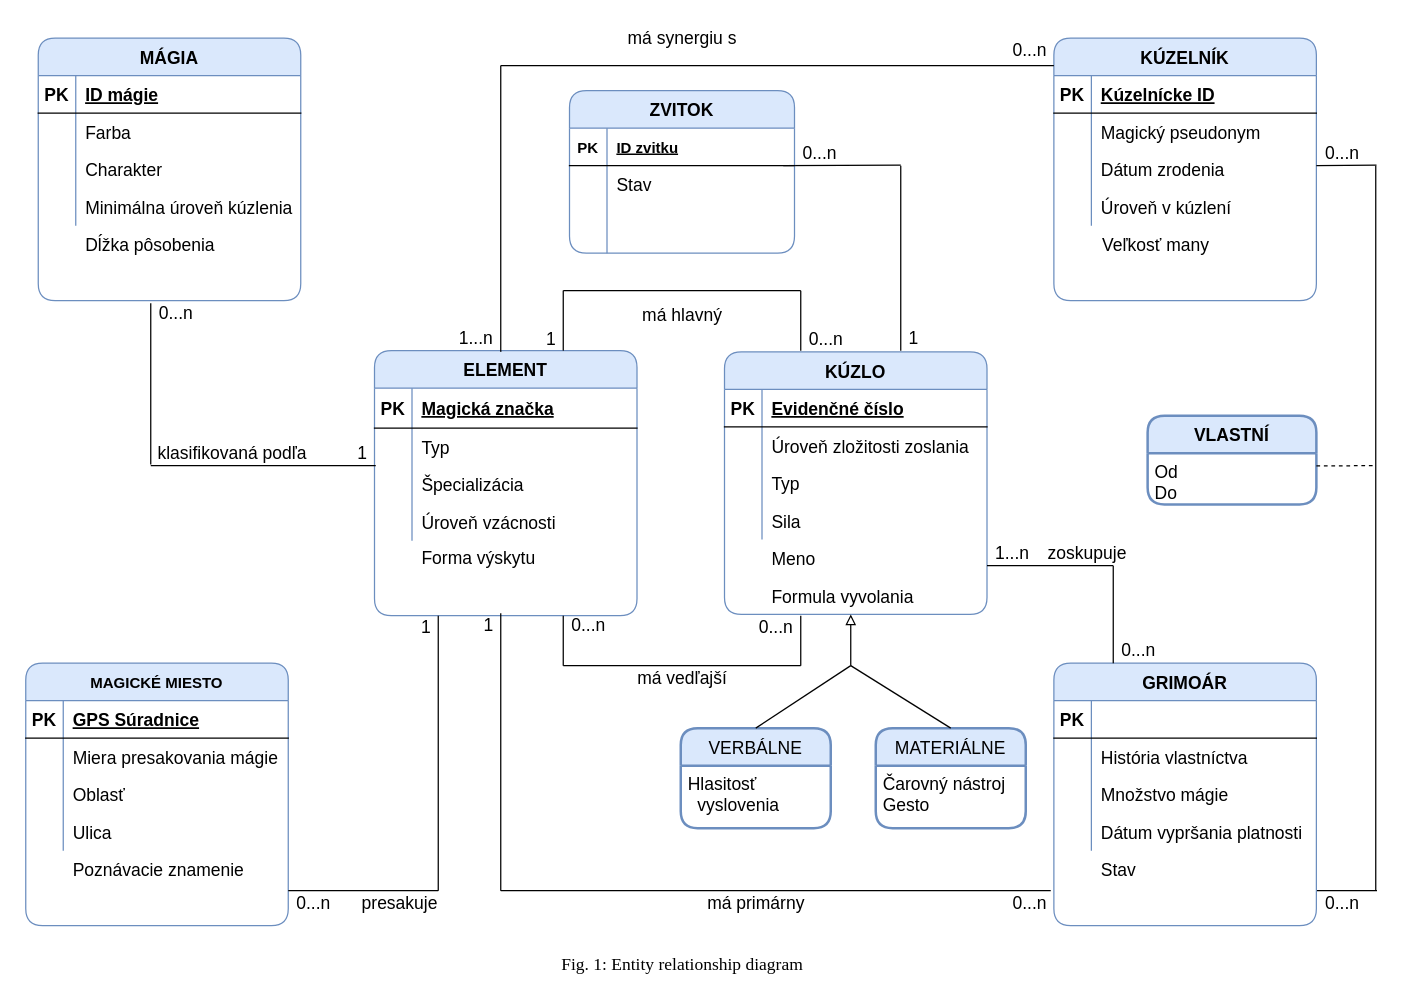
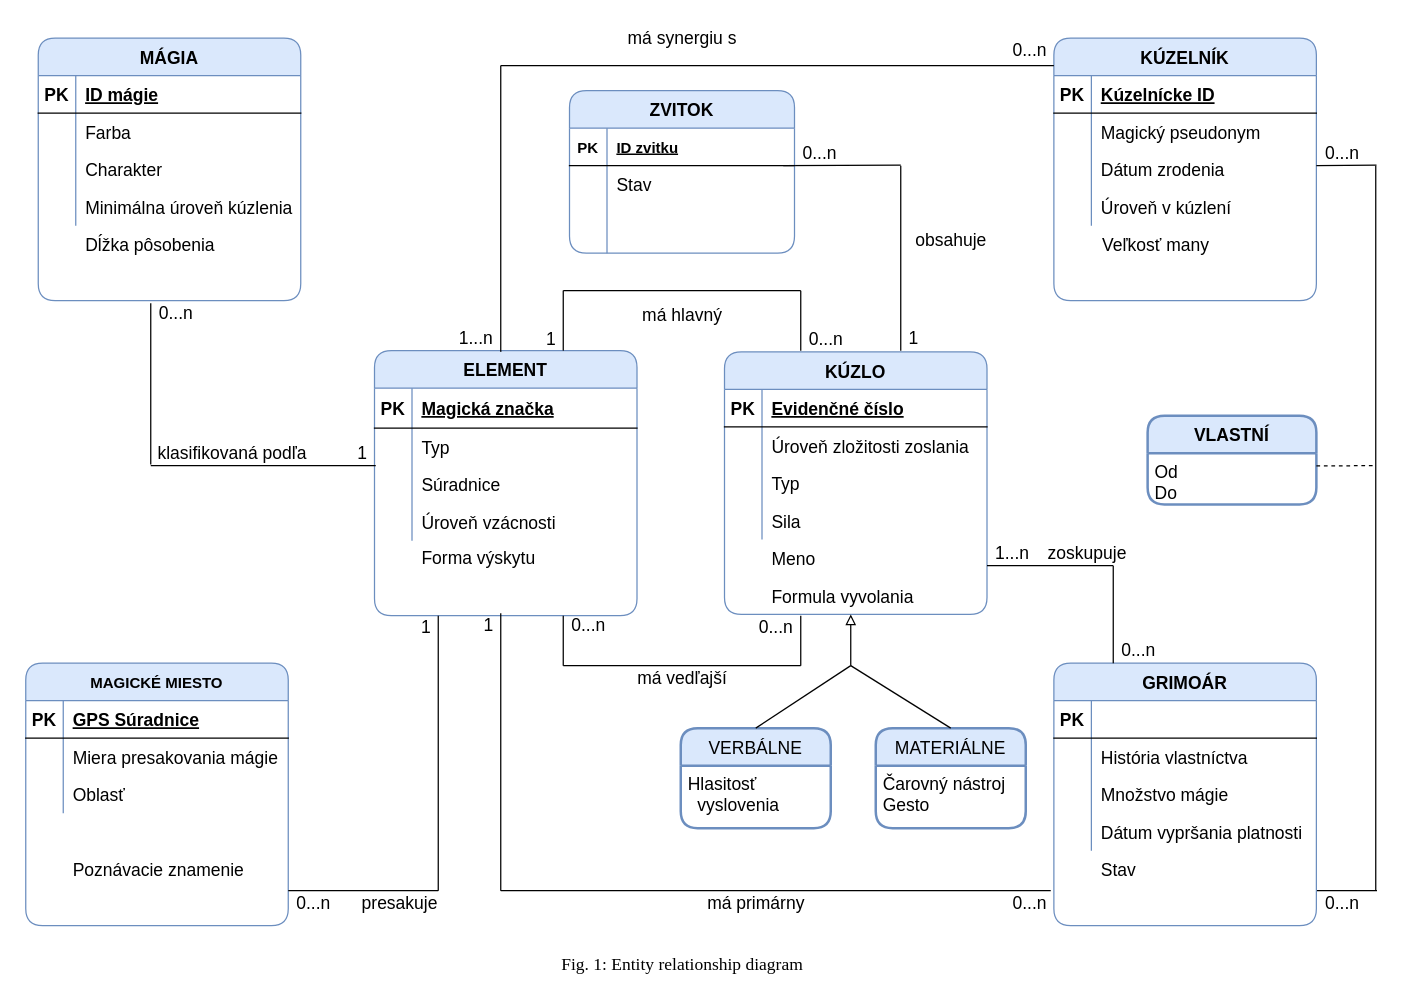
none -> (951, 241)
(476, 485) -> (463, 485)
(176, 832) -> none
